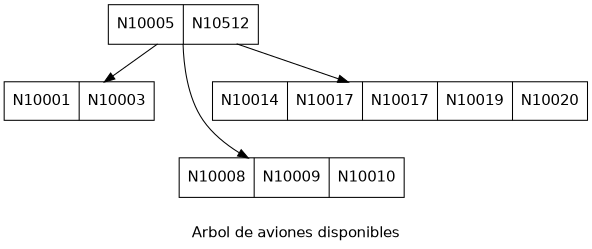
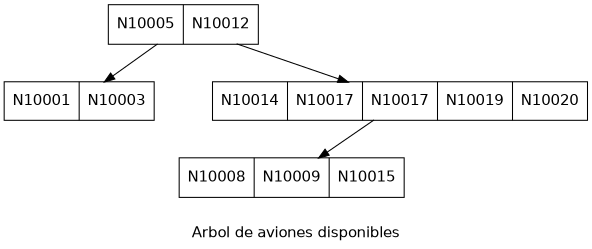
(221, 24) -> (221, 24)
(196, 107) -> (351, 136)
(367, 177) -> (367, 177)
